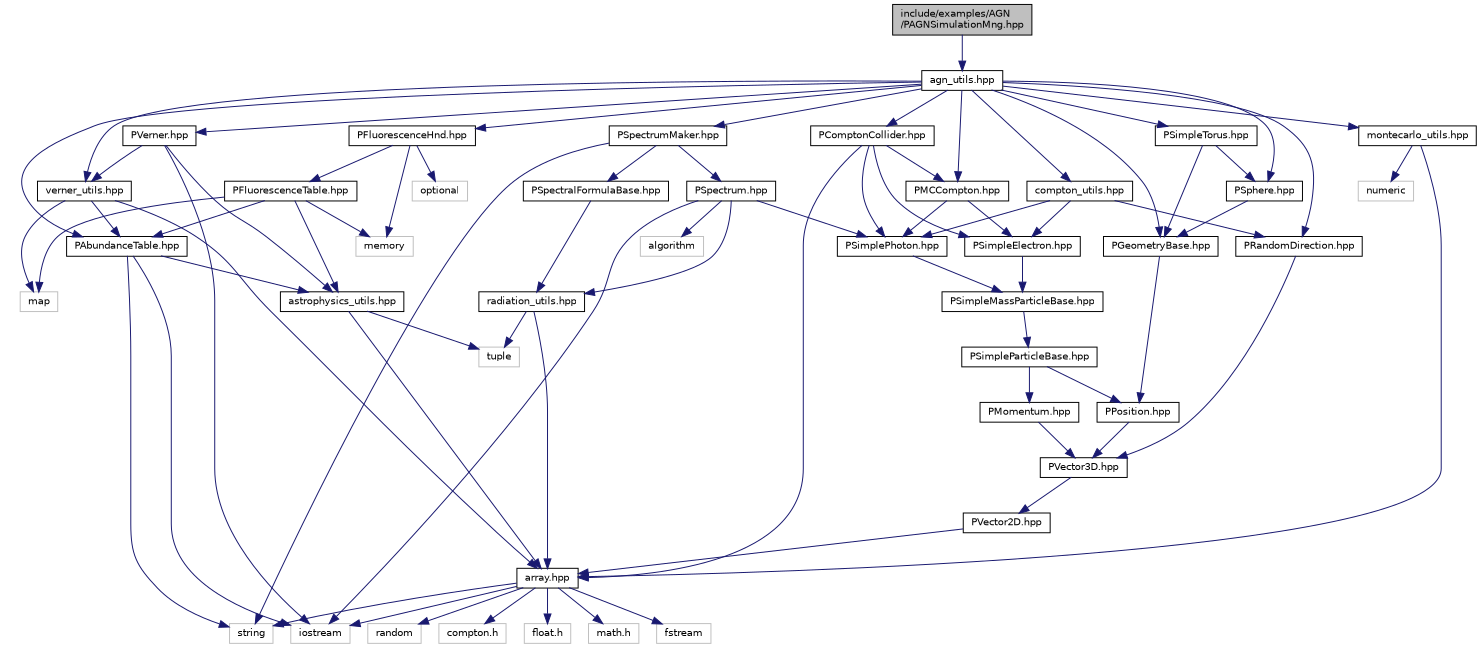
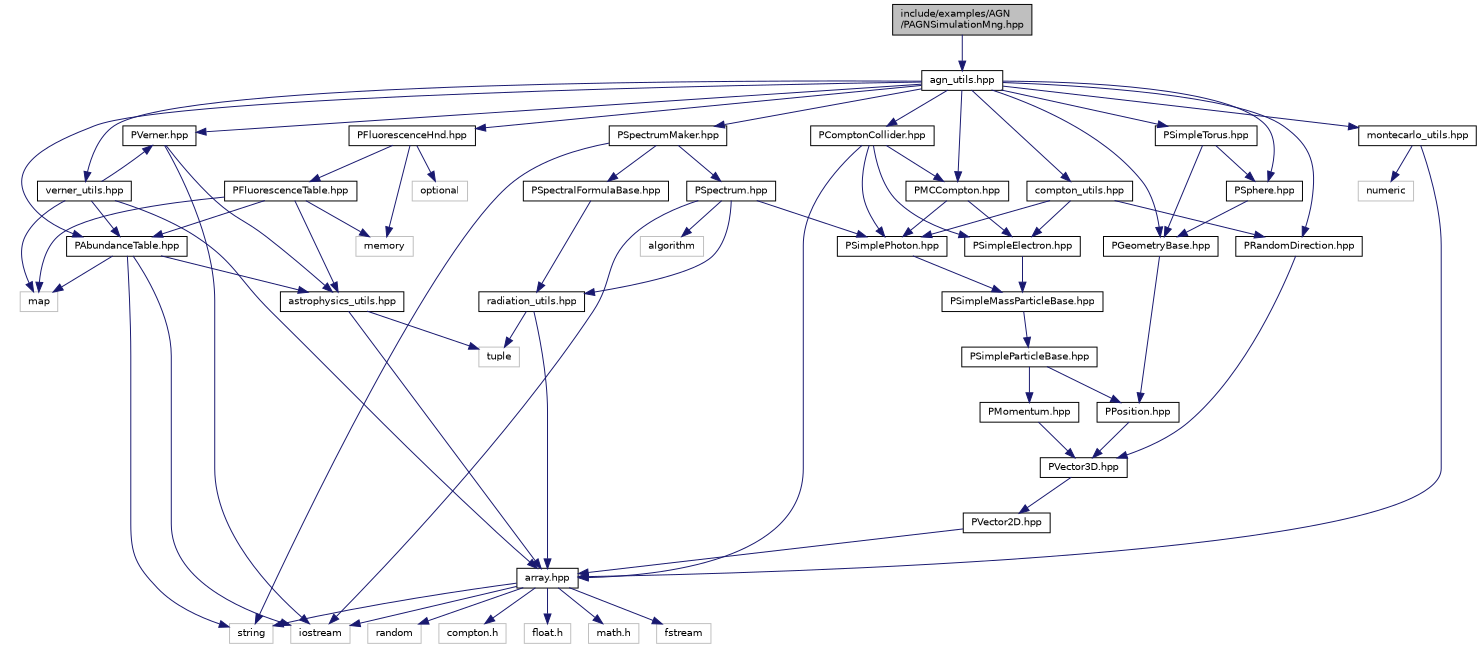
(120, 160) -> (123, 167)
none -> (87, 271)
